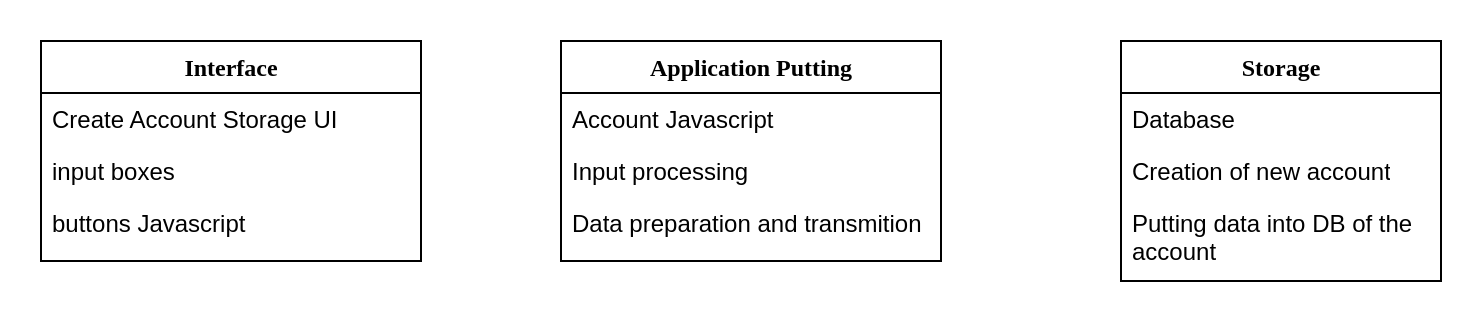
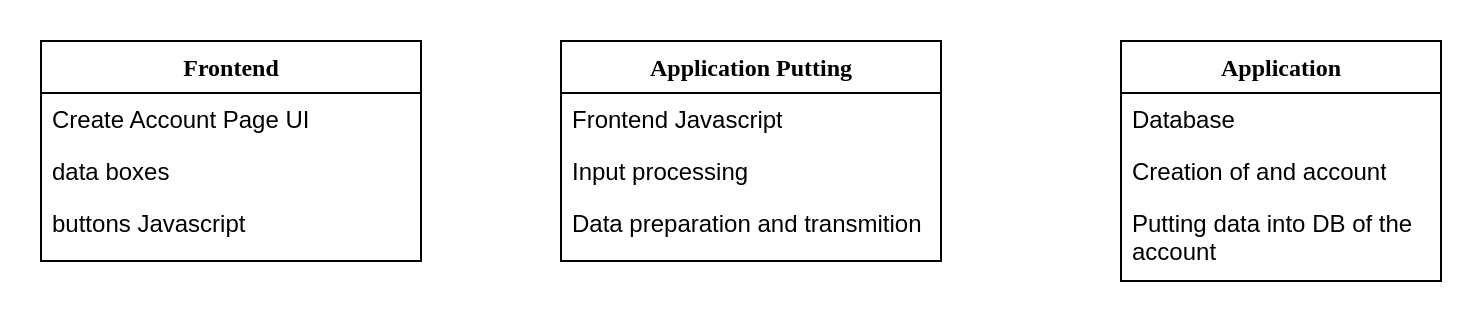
(232, 69) -> (232, 69)
(1282, 69) -> (1282, 69)
(212, 121) -> (191, 121)
(688, 121) -> (694, 121)
(121, 173) -> (117, 173)
(1275, 173) -> (1275, 173)
